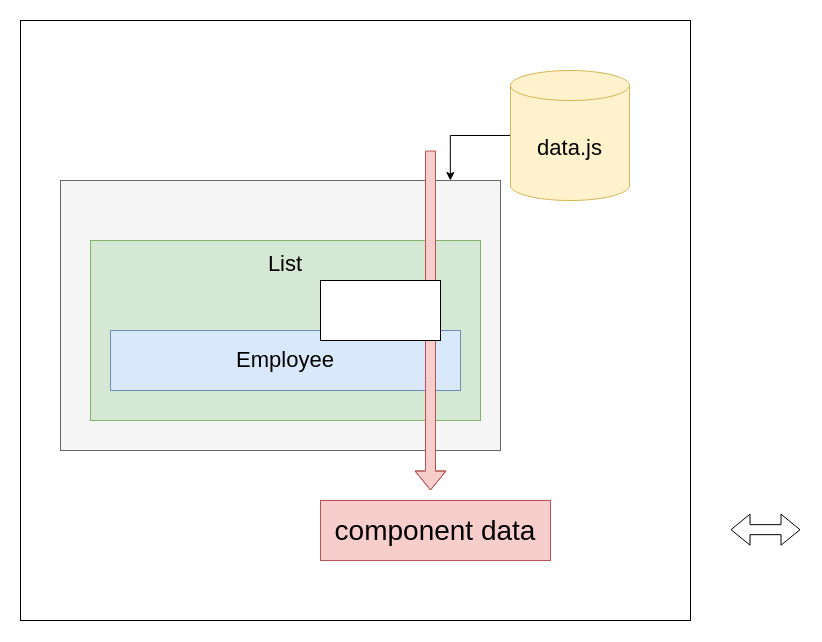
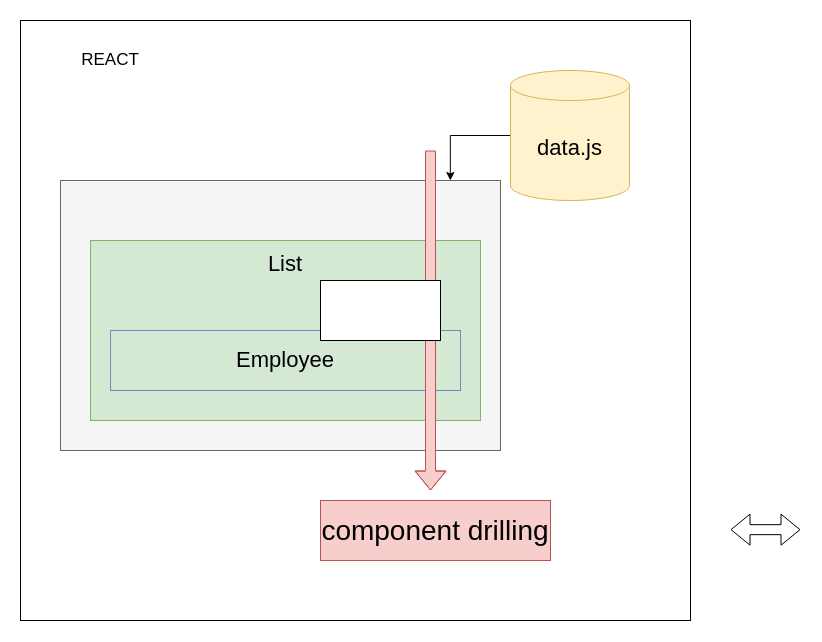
none -> (111, 61)
(286, 361) -> (286, 361)
(436, 531) -> (436, 531)
